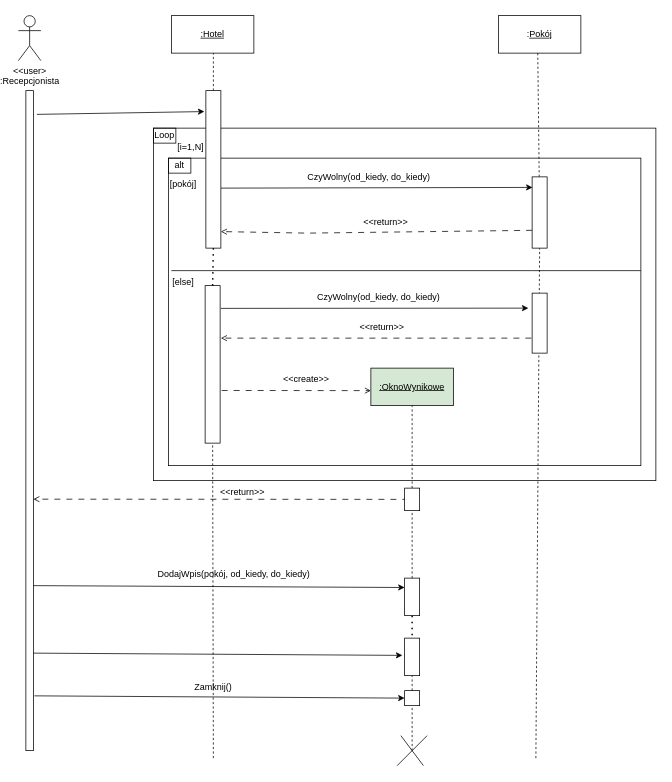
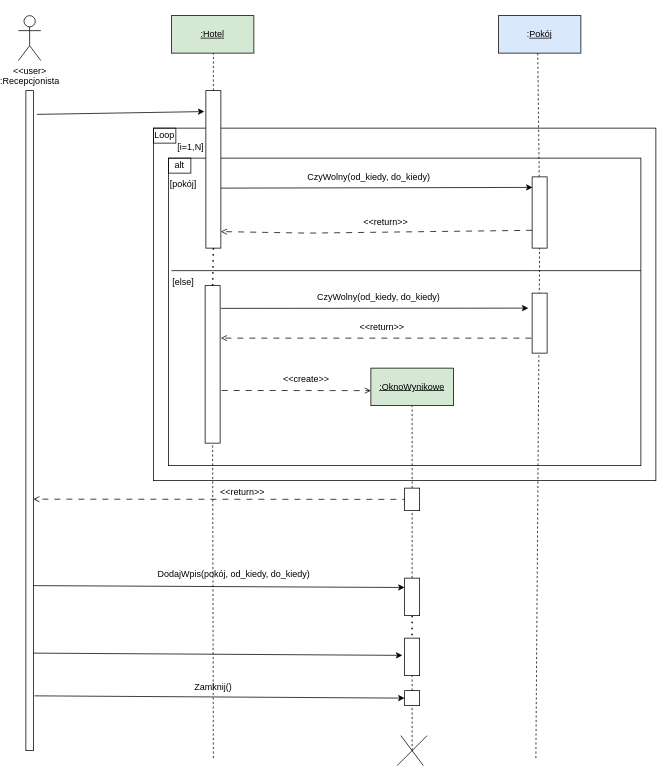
(213, 34) -> (213, 34)
(540, 34) -> (540, 34)
